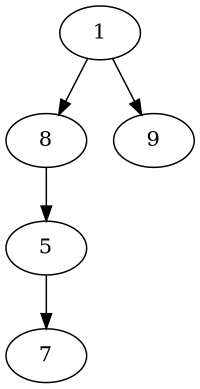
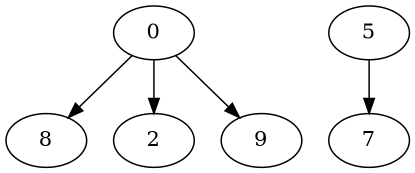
(100, 33) -> (154, 33)
none -> (154, 140)
(46, 187) -> none
